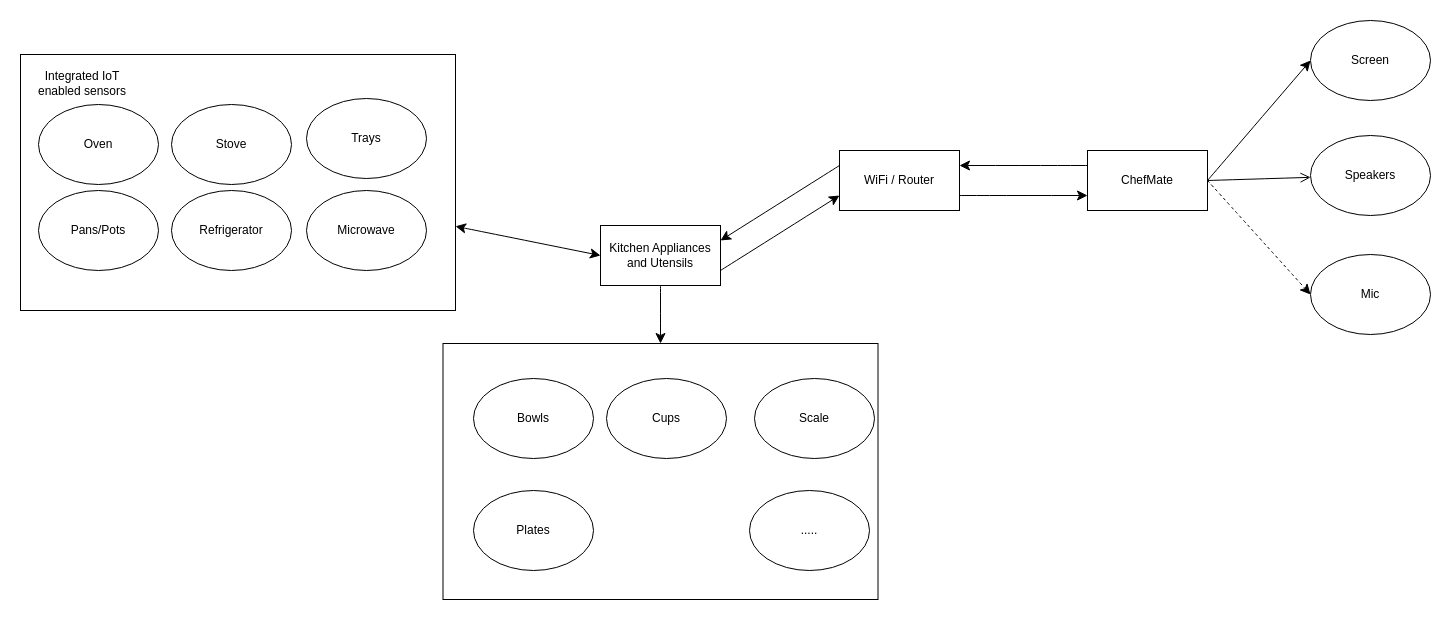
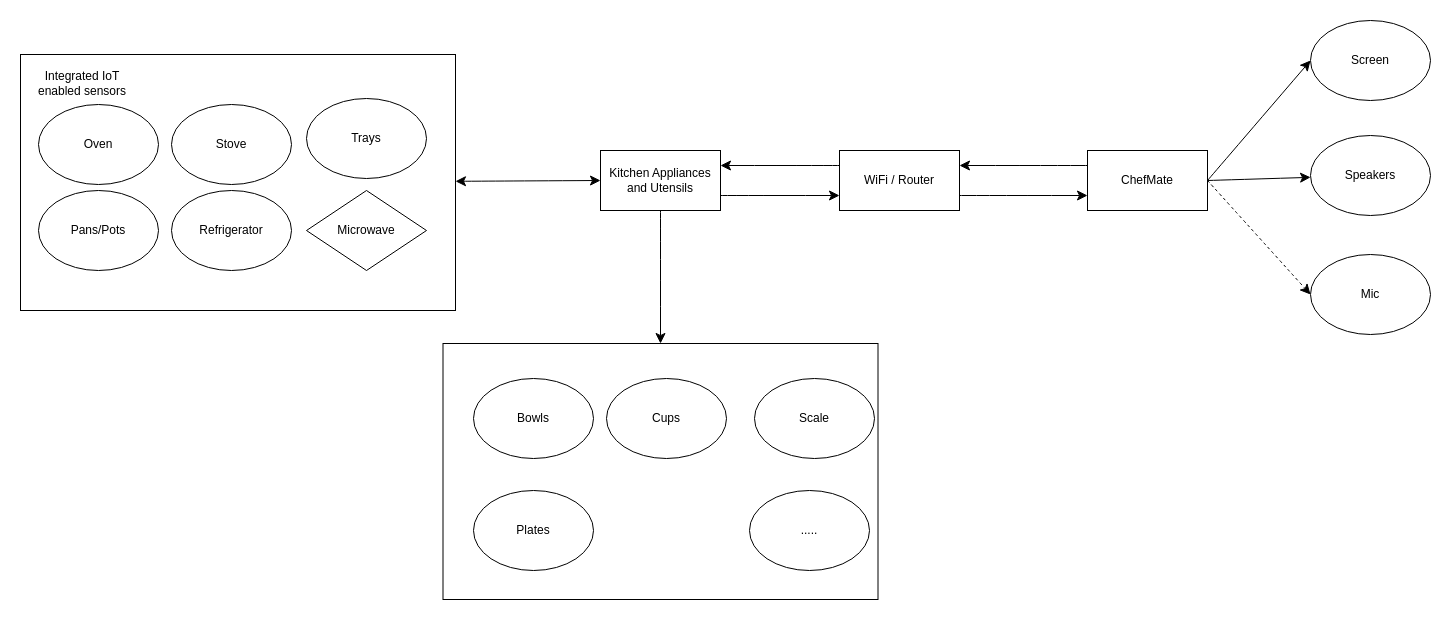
(1303, 178) -> (1301, 178)
(367, 231) -> (367, 231)
(661, 256) -> (661, 181)
